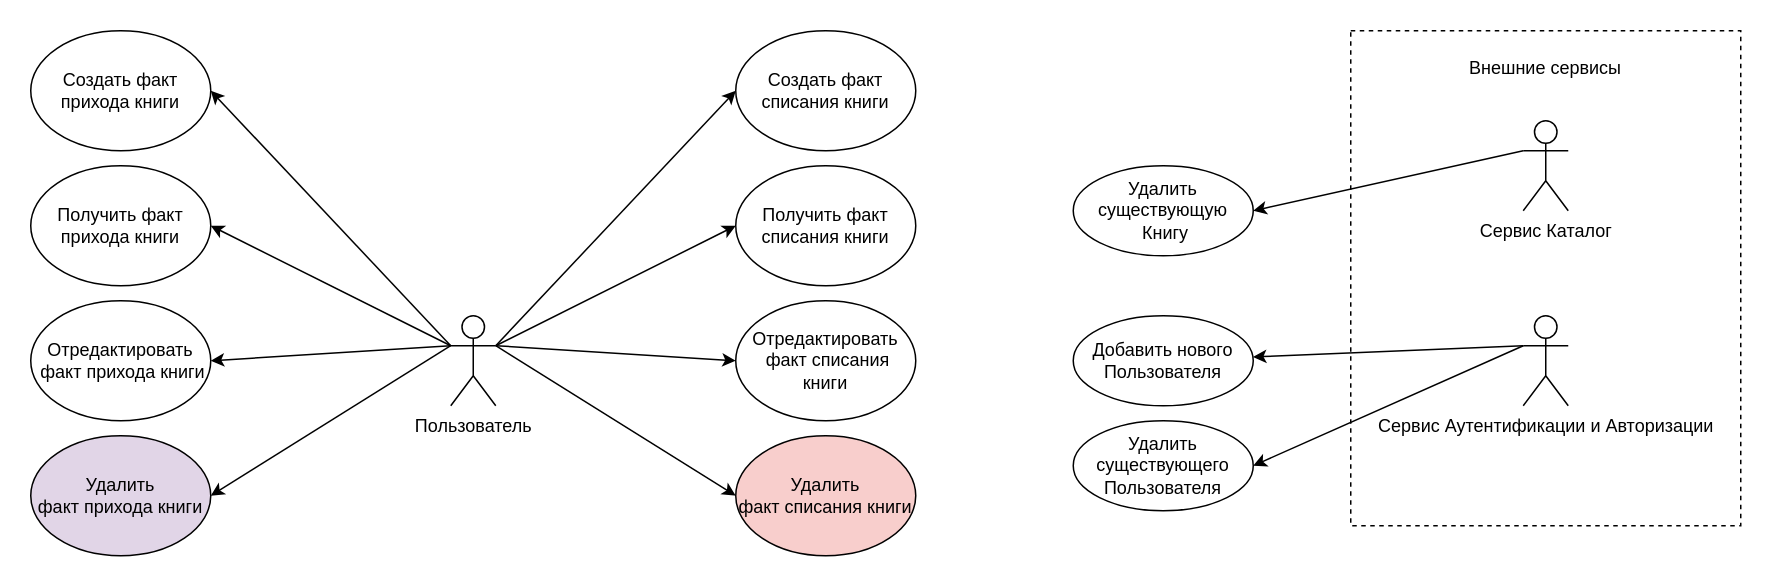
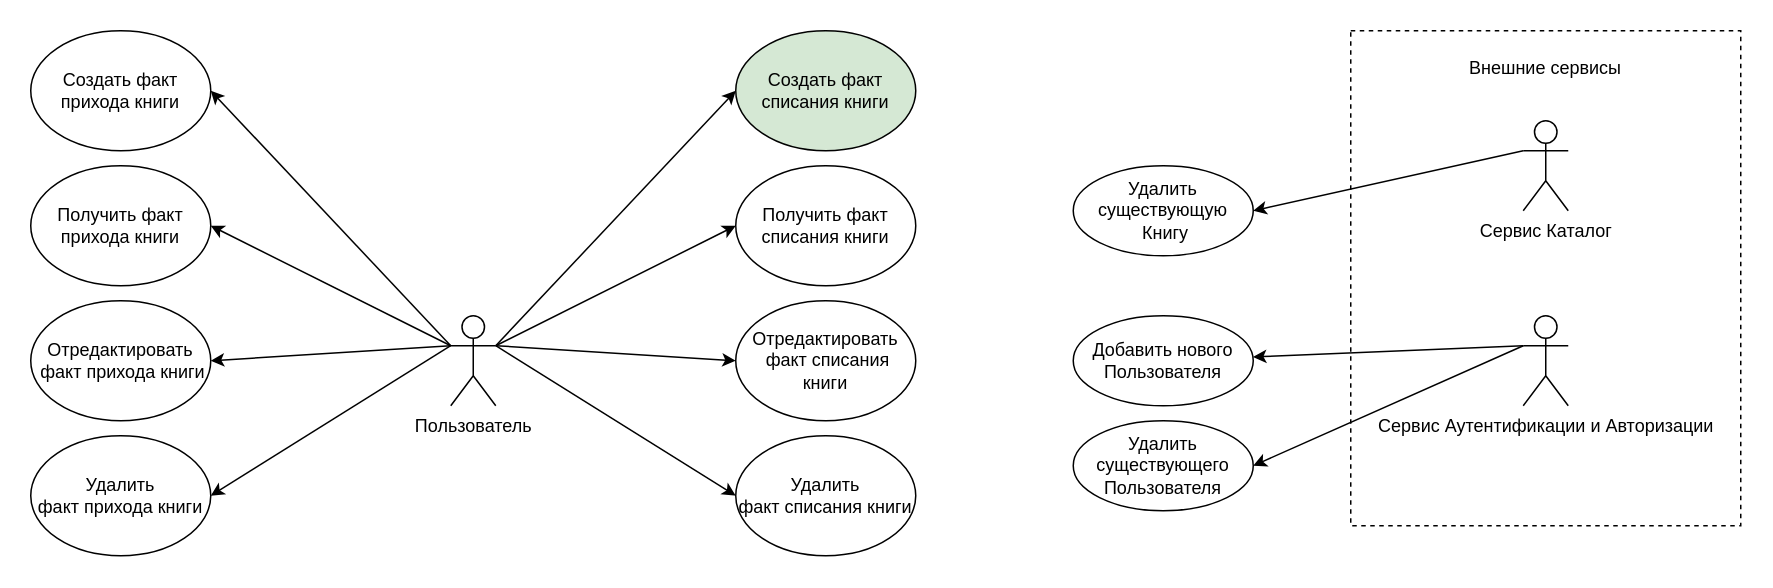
(826, 91) -> (826, 91)
(121, 496) -> (121, 496)
(826, 496) -> (826, 496)
